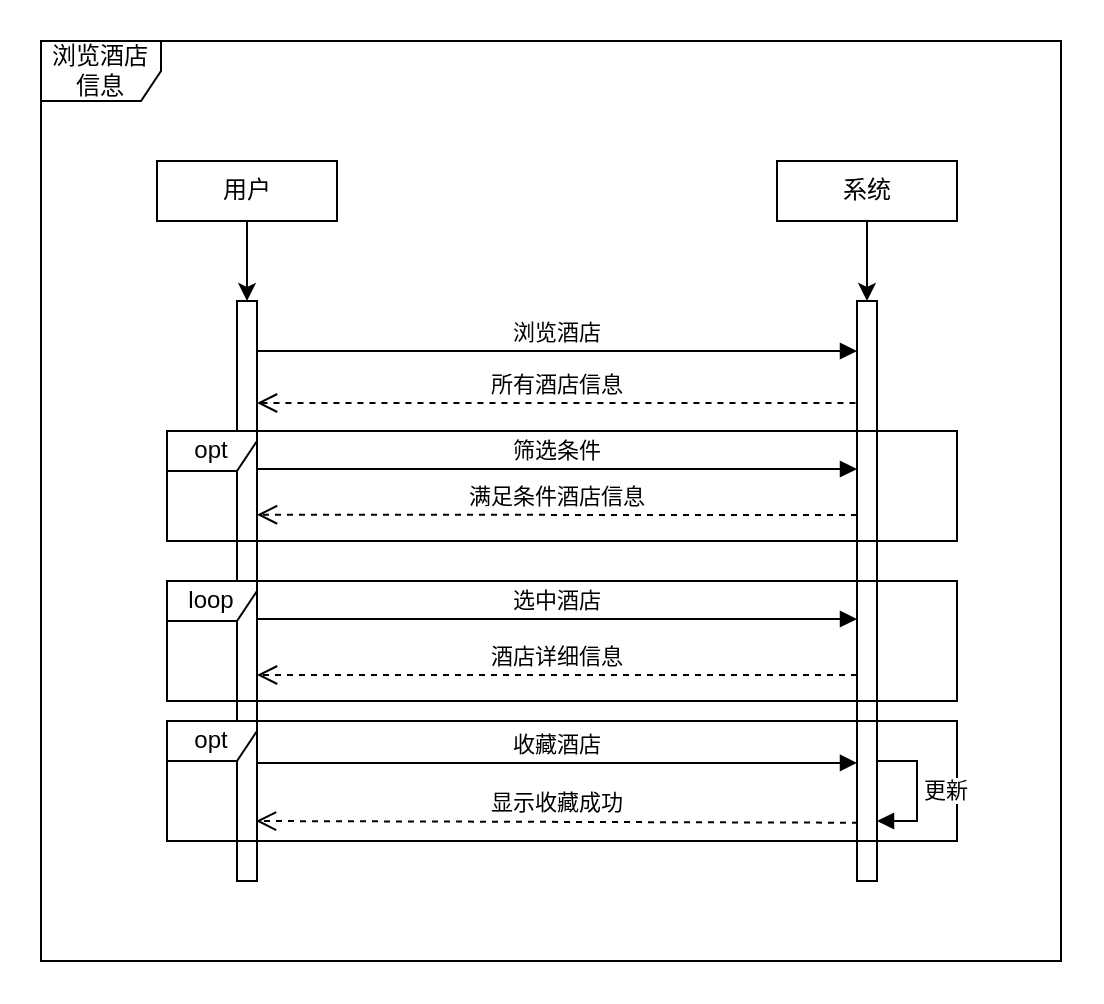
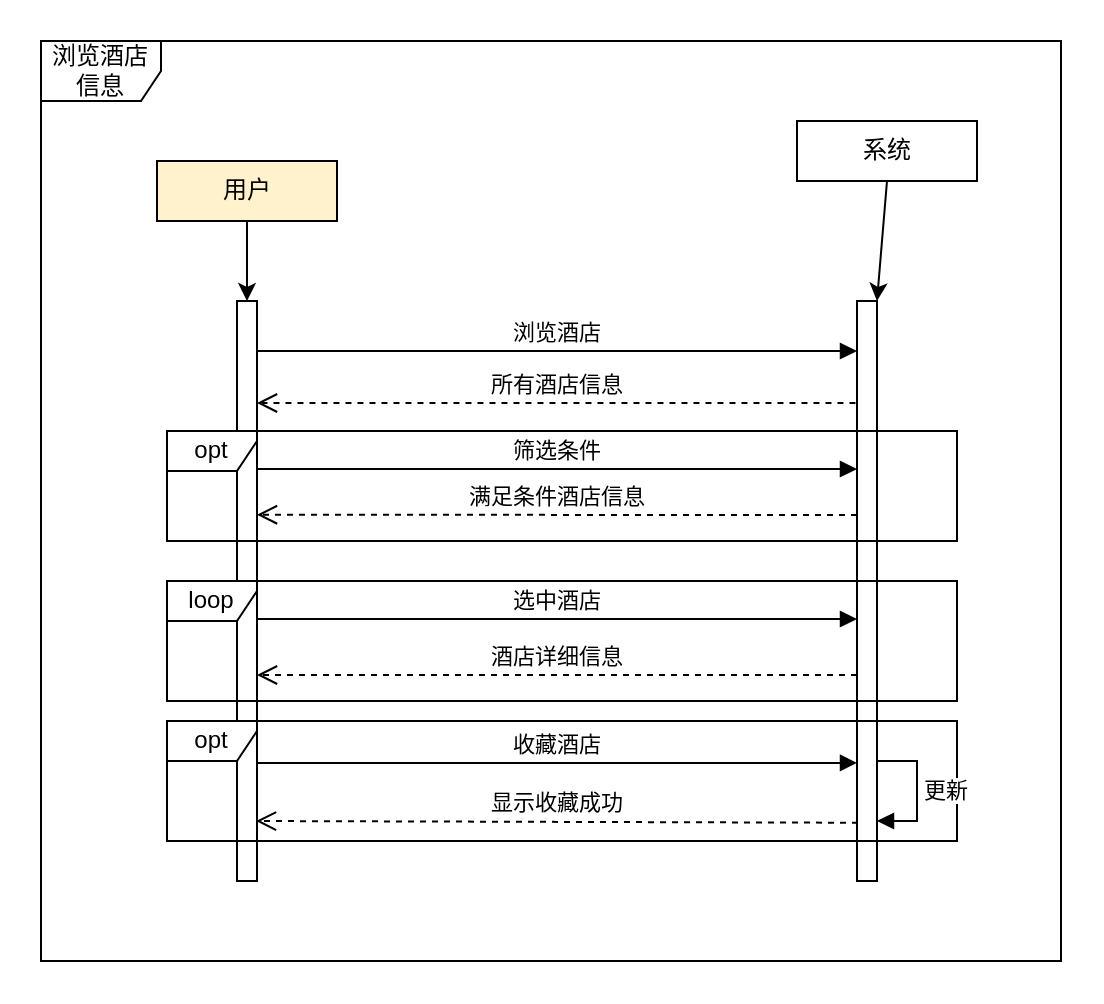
(247, 191) -> (247, 191)
(867, 191) -> (887, 151)
